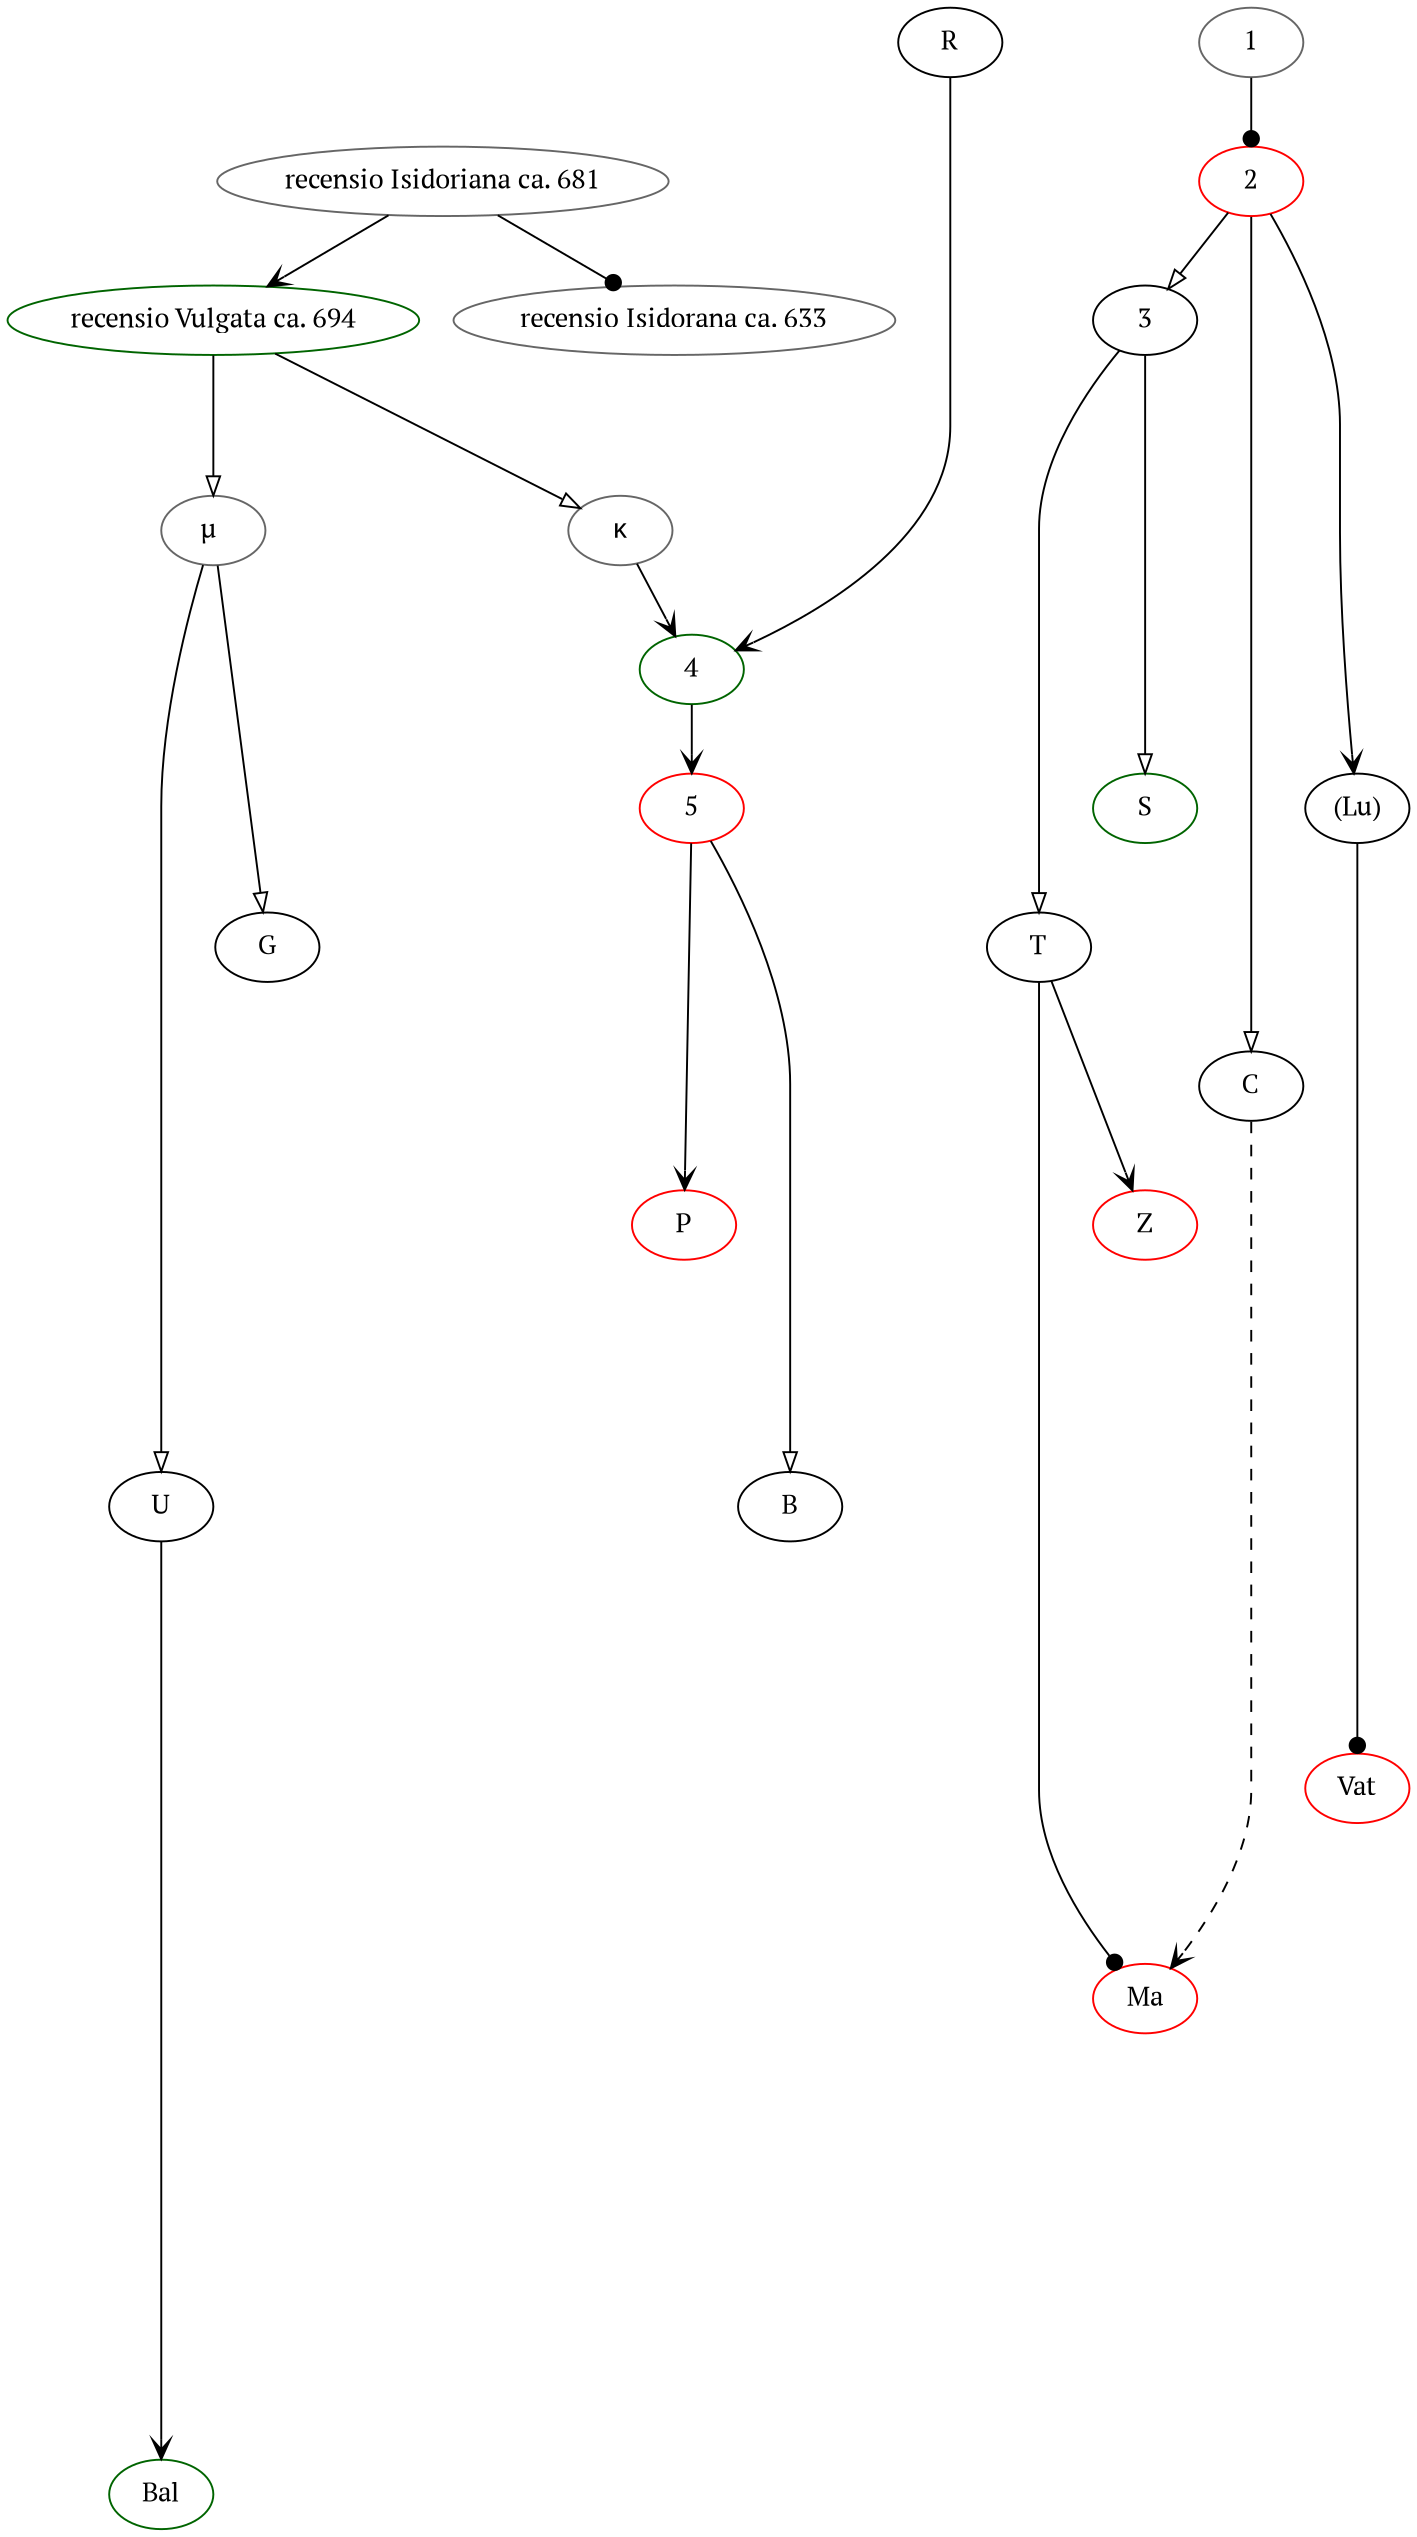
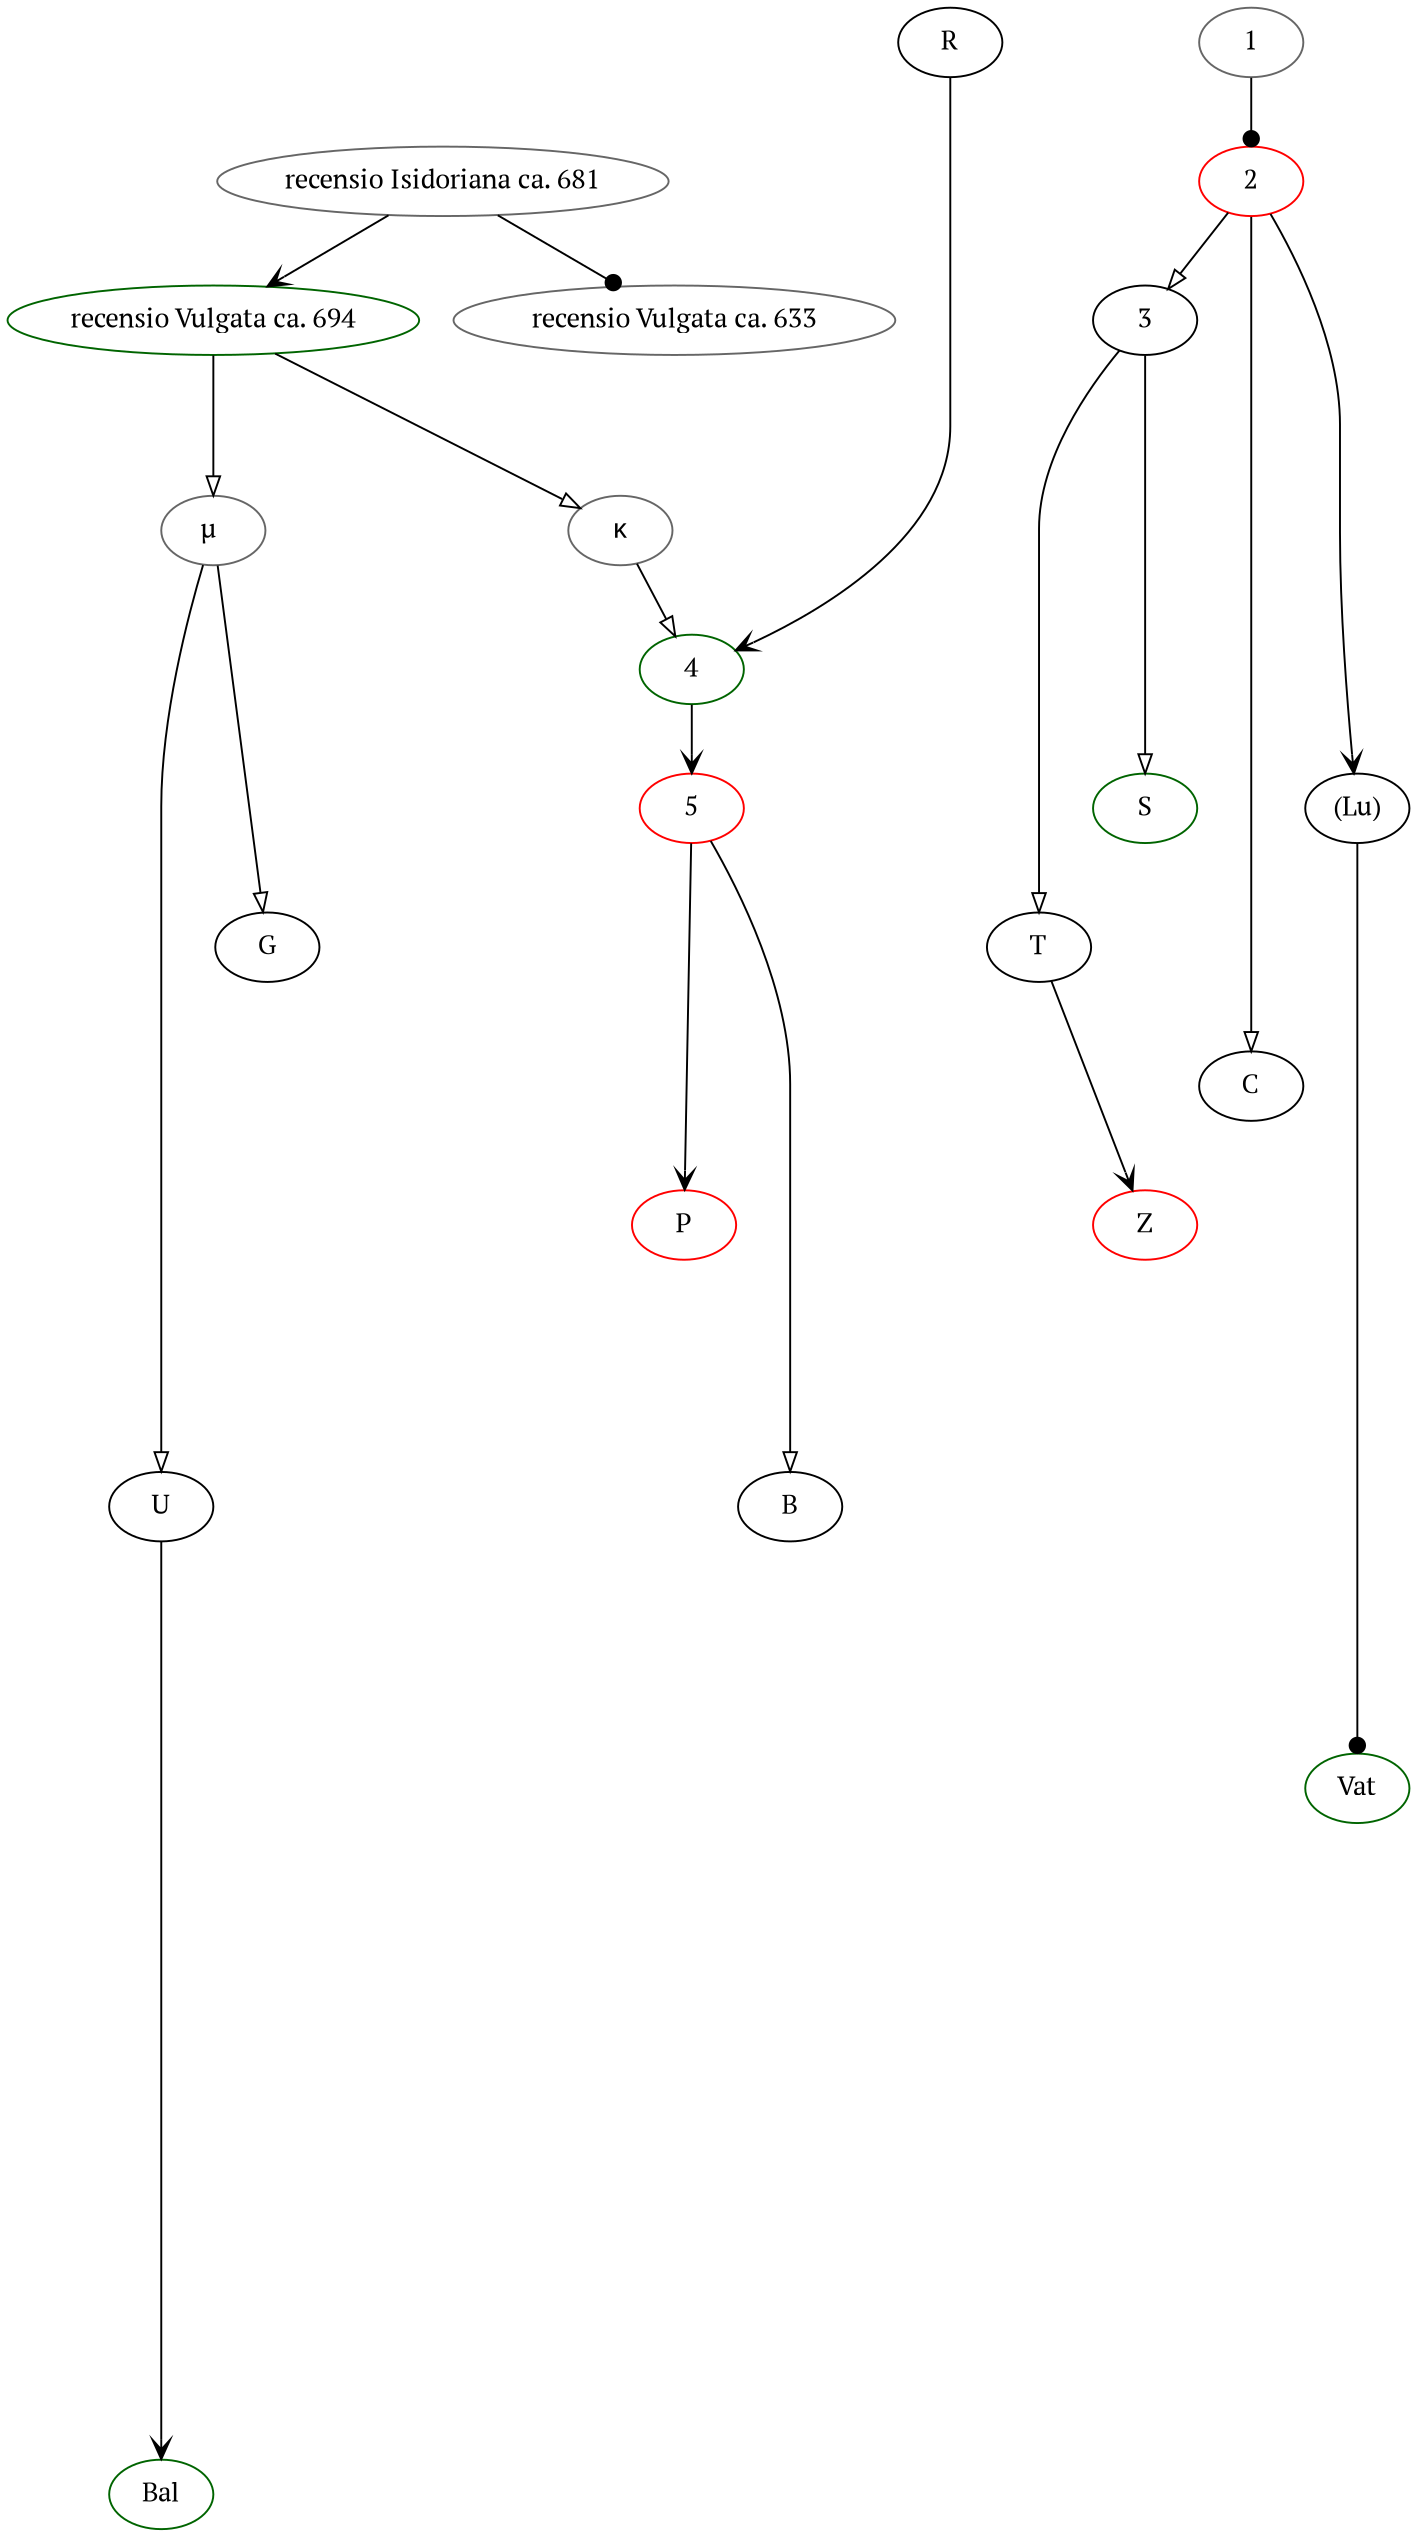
(674, 320) -> (674, 320)
(652, 591) -> (652, 591)
(1357, 1788) -> (1357, 1788)
(1145, 1999) -> none
